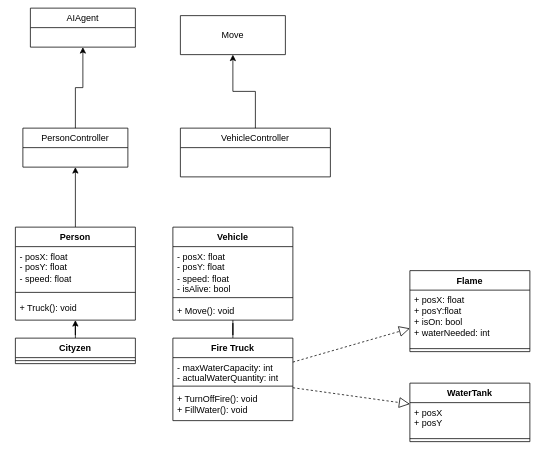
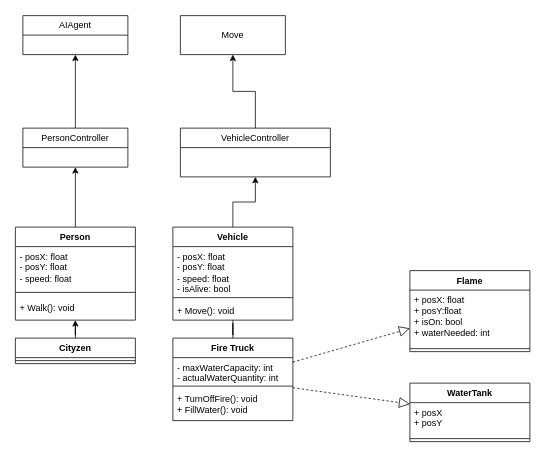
(83, 27) -> (75, 35)
none -> (255, 193)
(53, 308) -> (49, 308)
